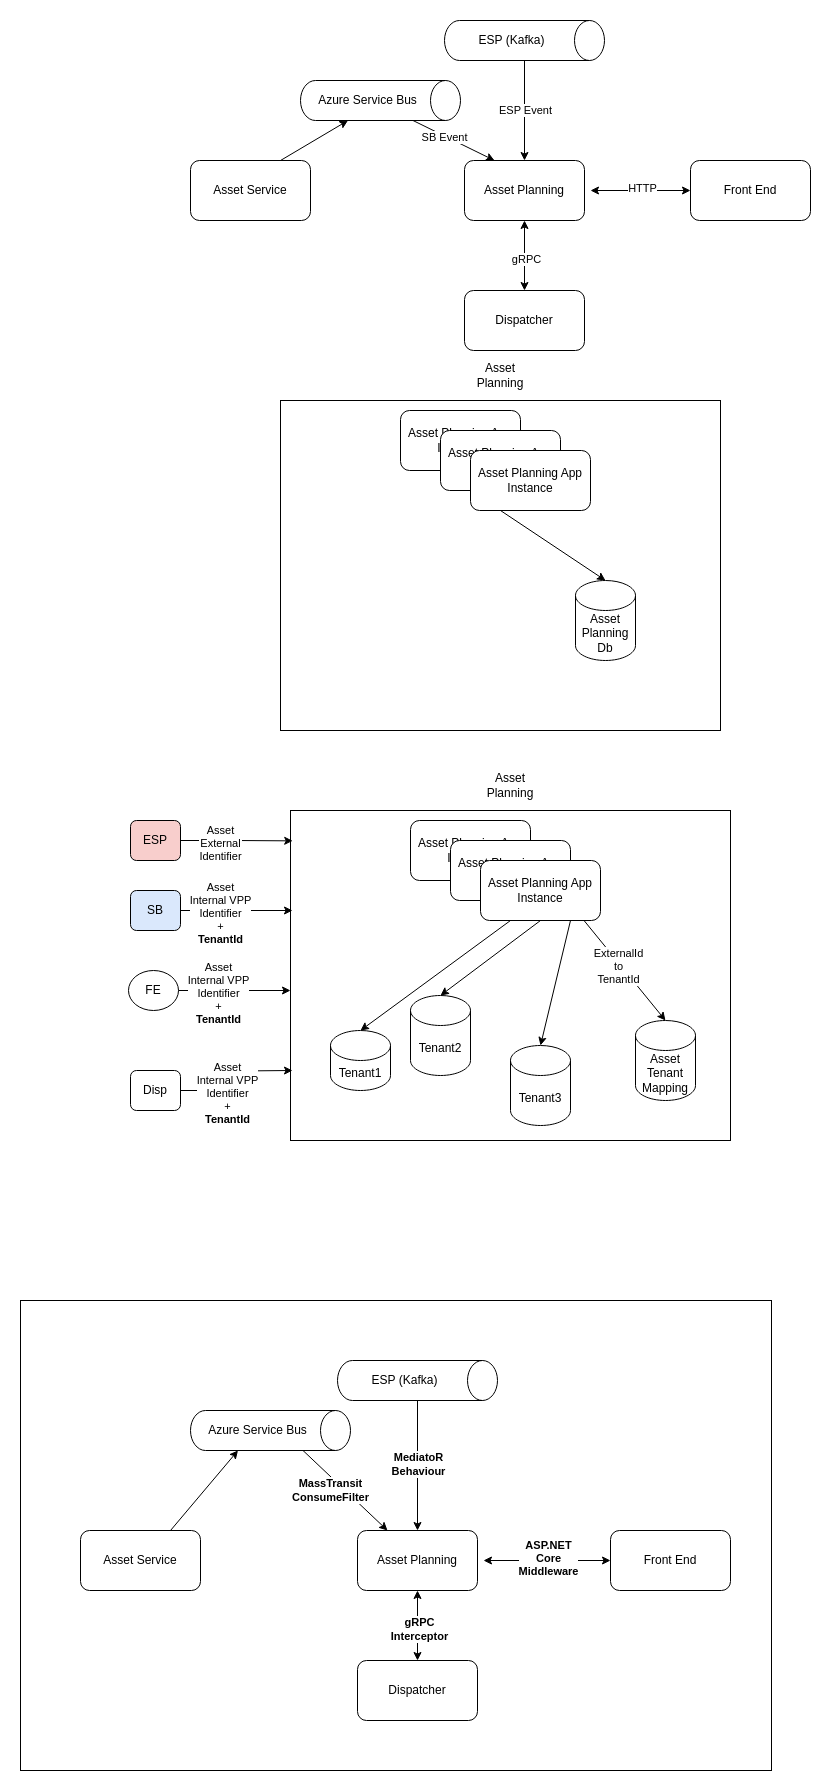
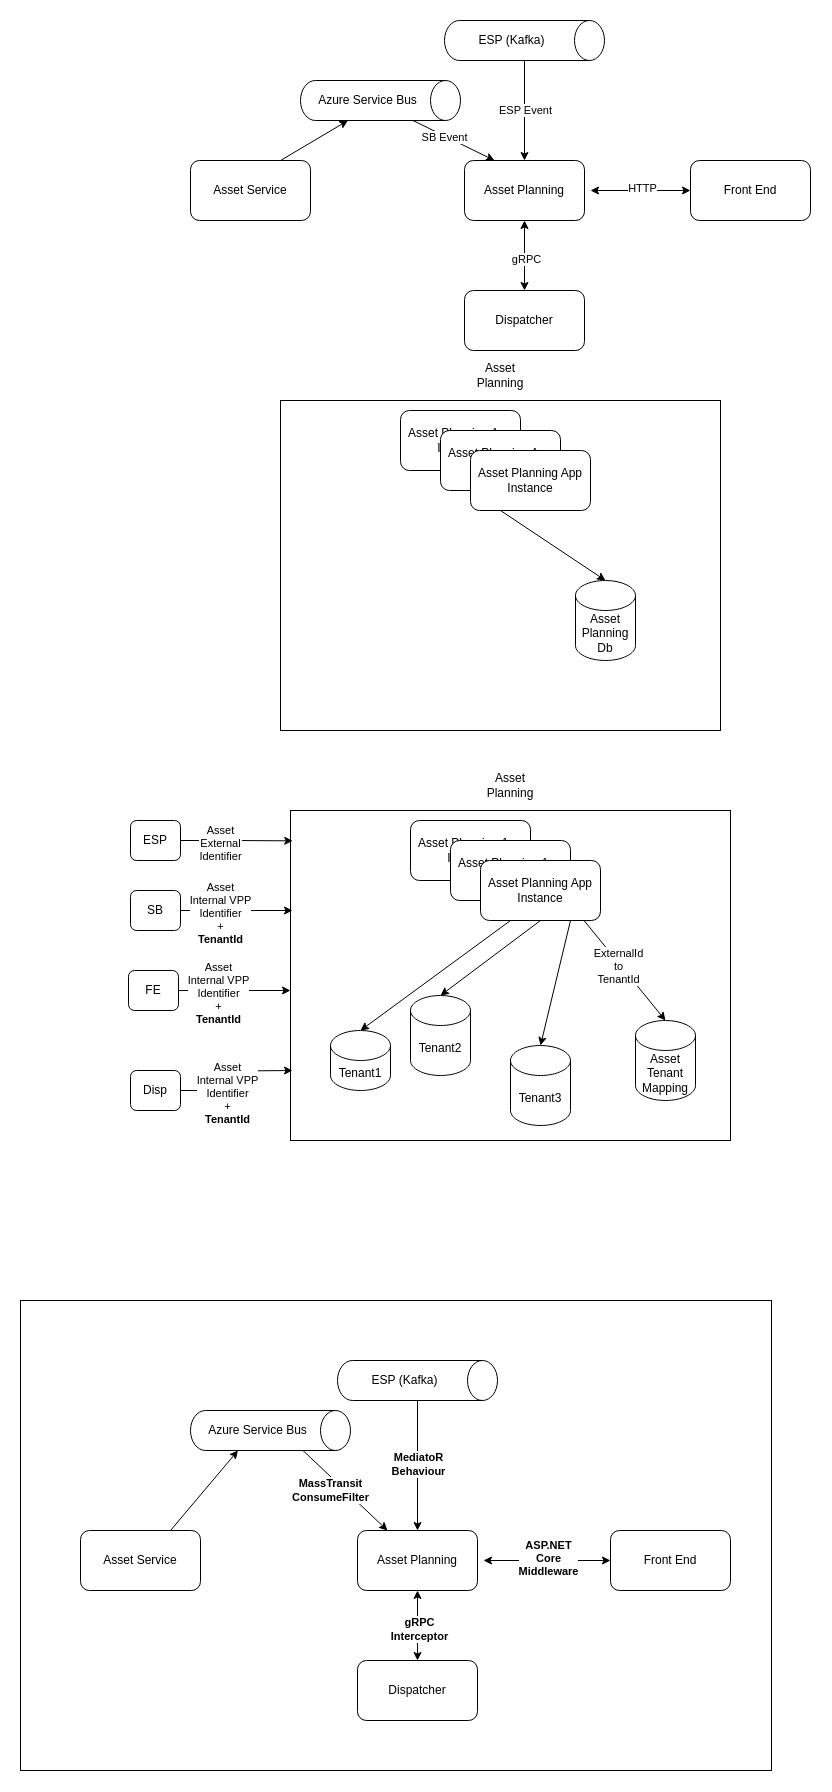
(156, 841) -> (156, 841)
(156, 911) -> (156, 911)
(154, 991) -> (154, 991)
